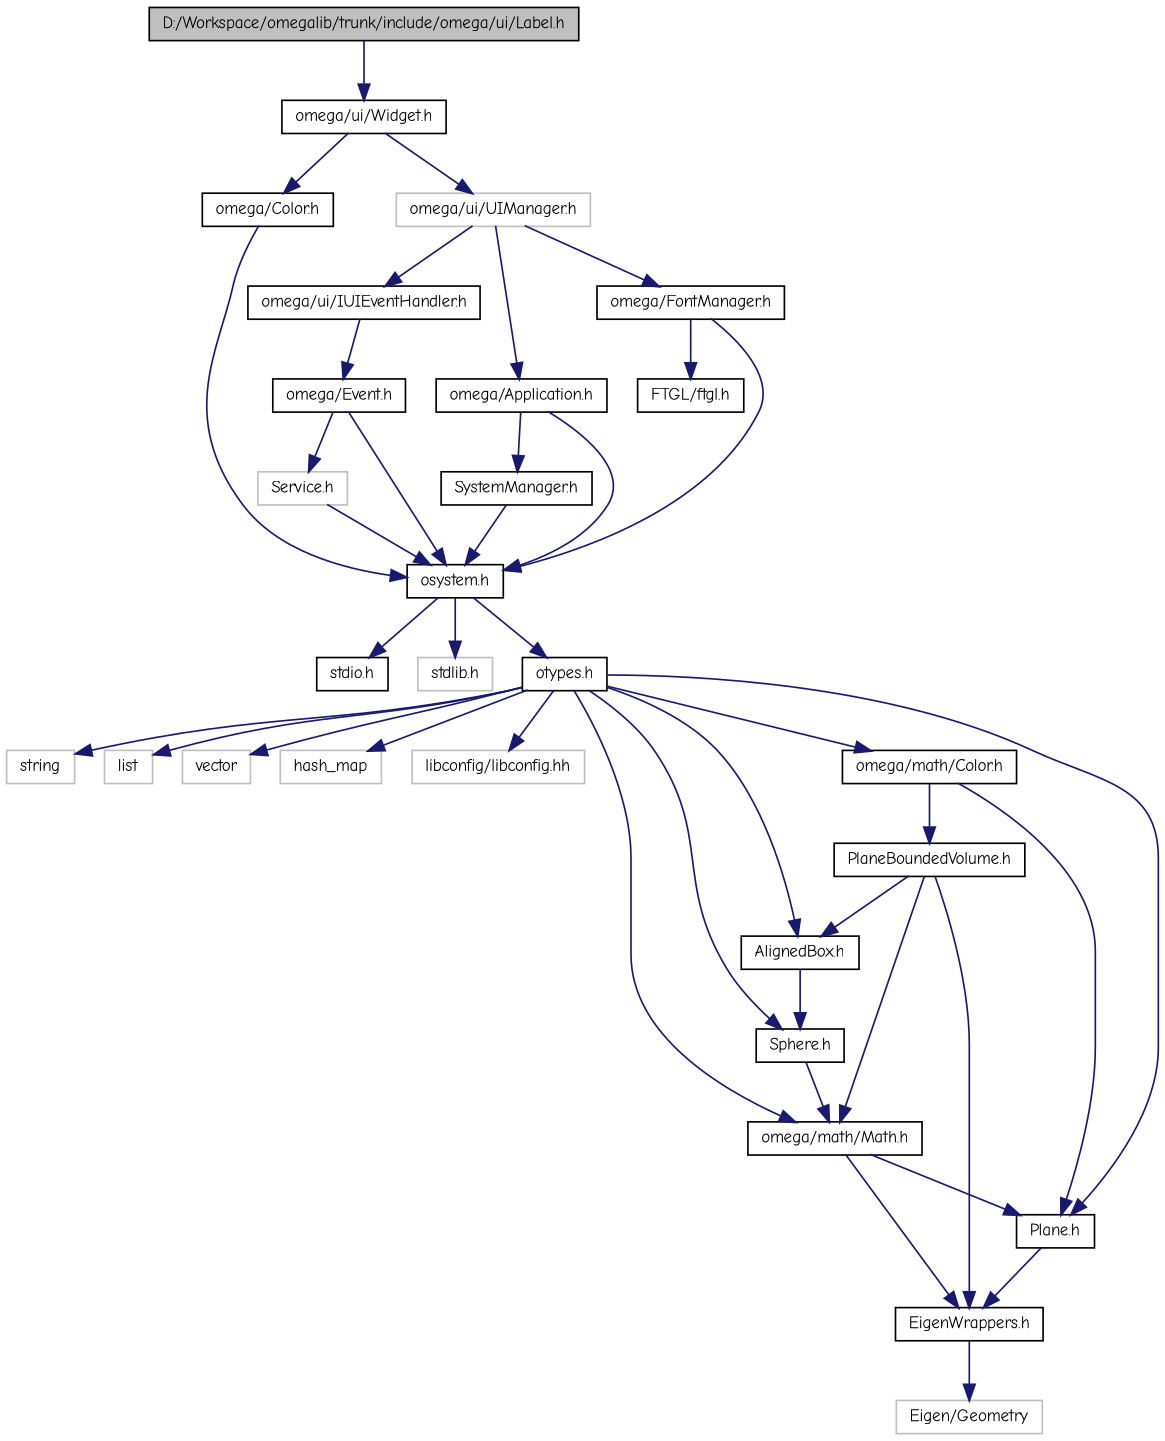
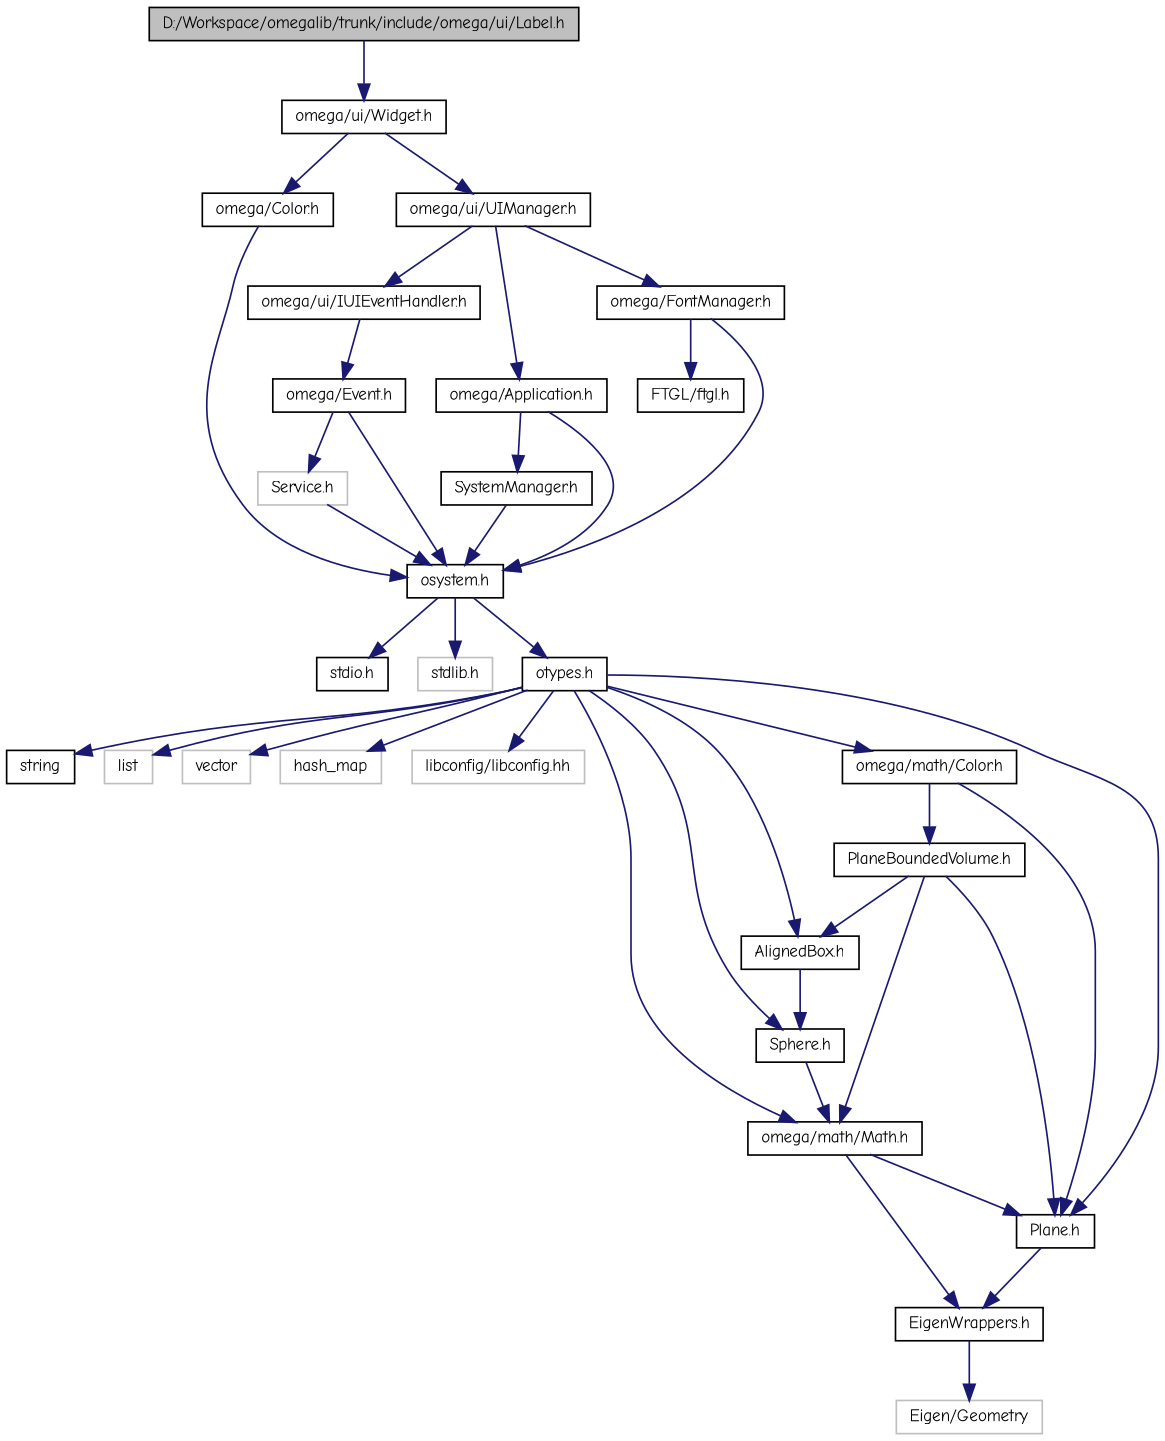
(493, 210) -> (493, 210)
(41, 767) -> (41, 767)
(969, 1082) -> (1026, 1027)
